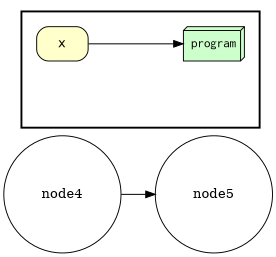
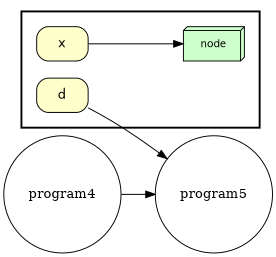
(214, 44) -> (214, 44)
none -> (62, 95)
(62, 194) -> (62, 194)
(214, 194) -> (214, 194)
